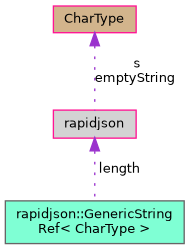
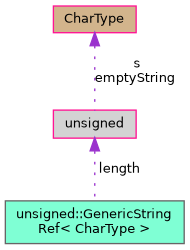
(95, 124) -> (95, 124)
(95, 222) -> (95, 222)
